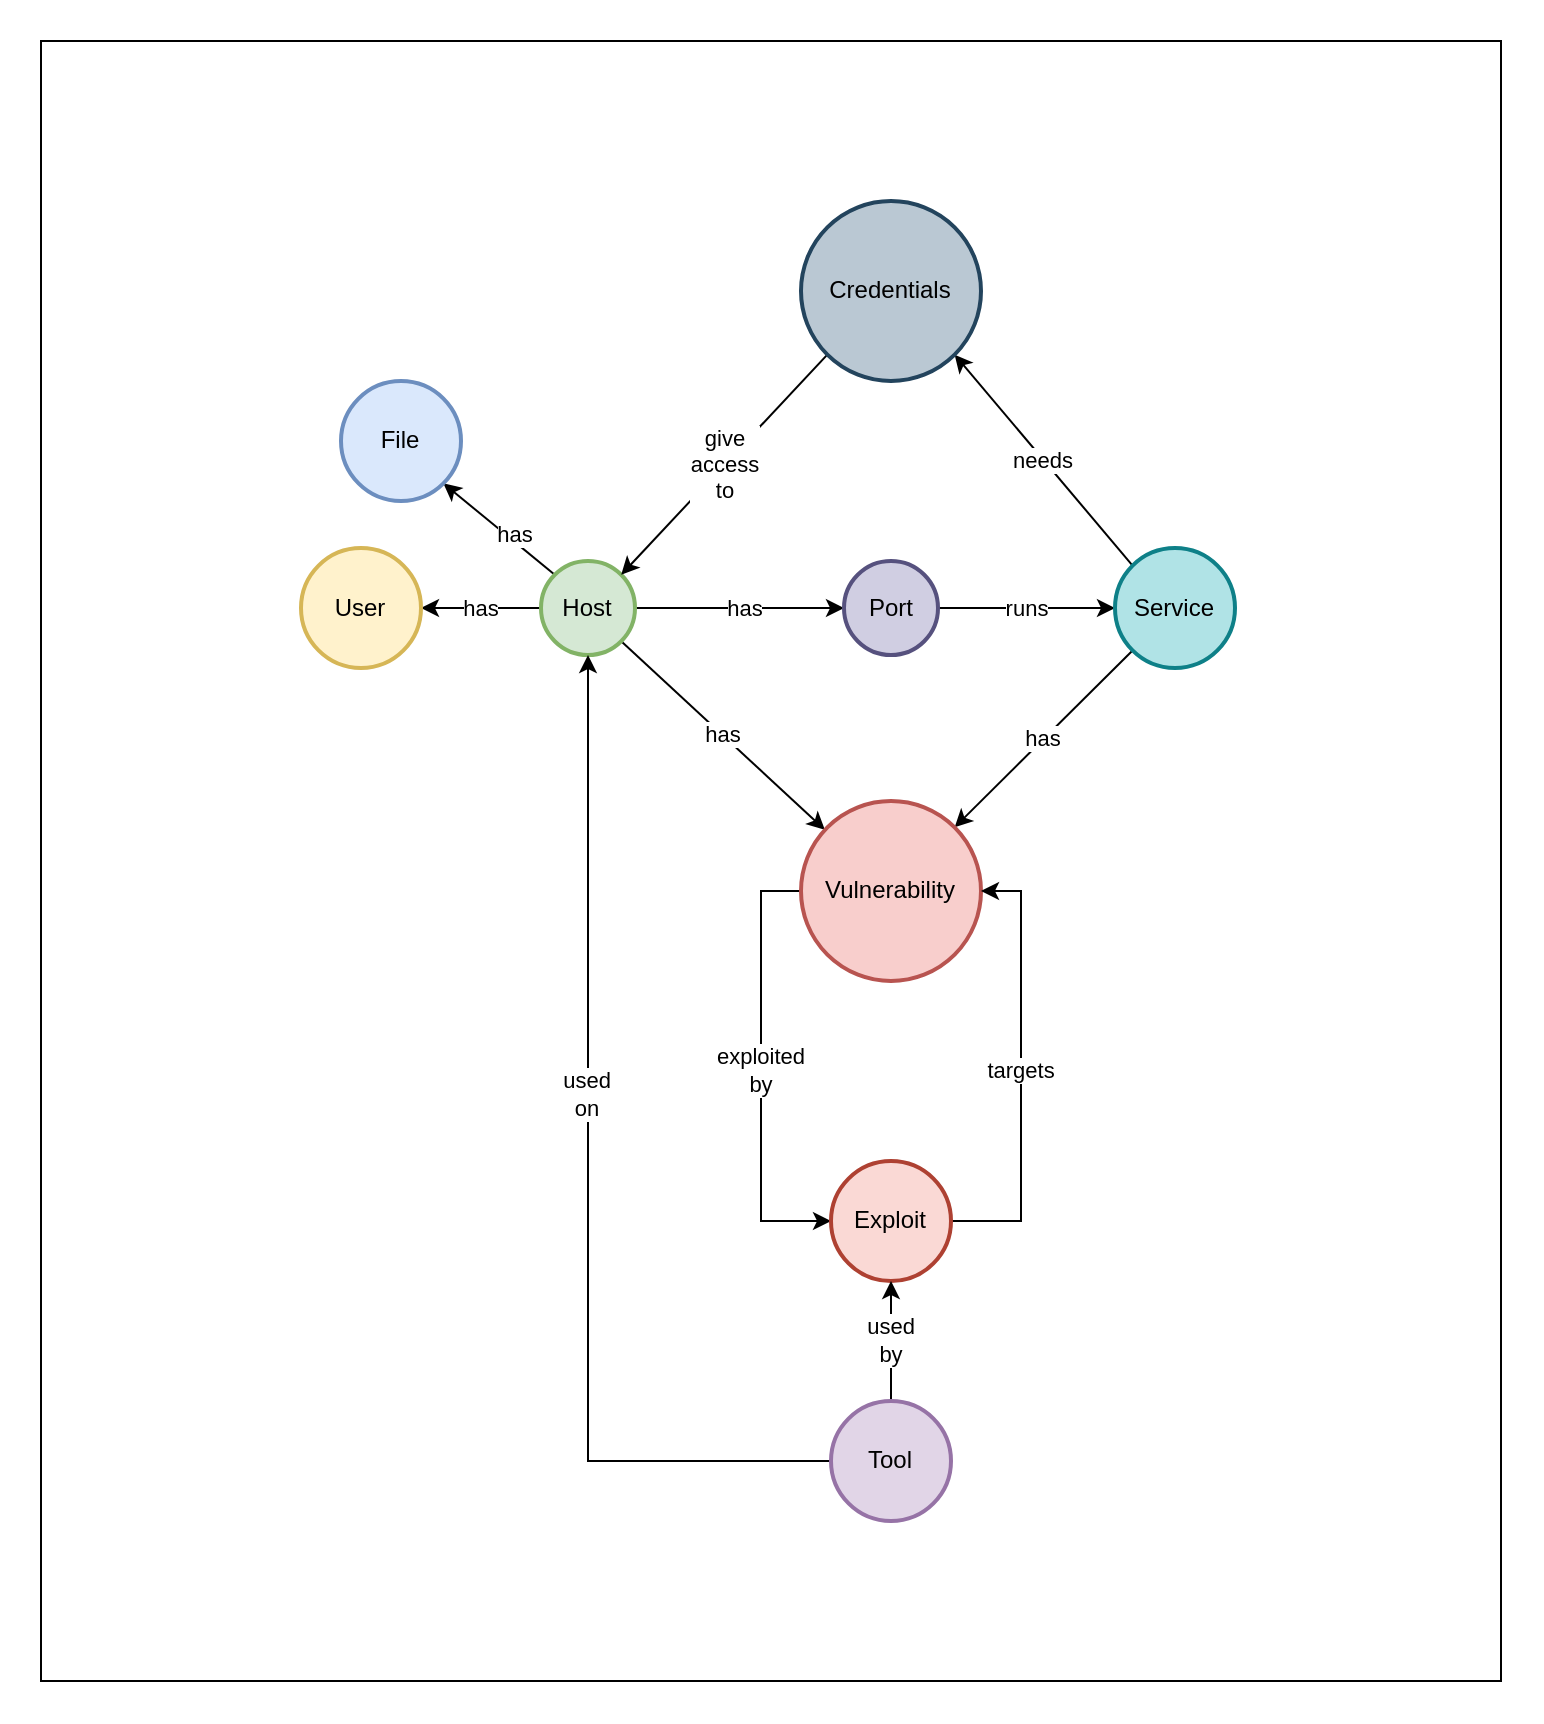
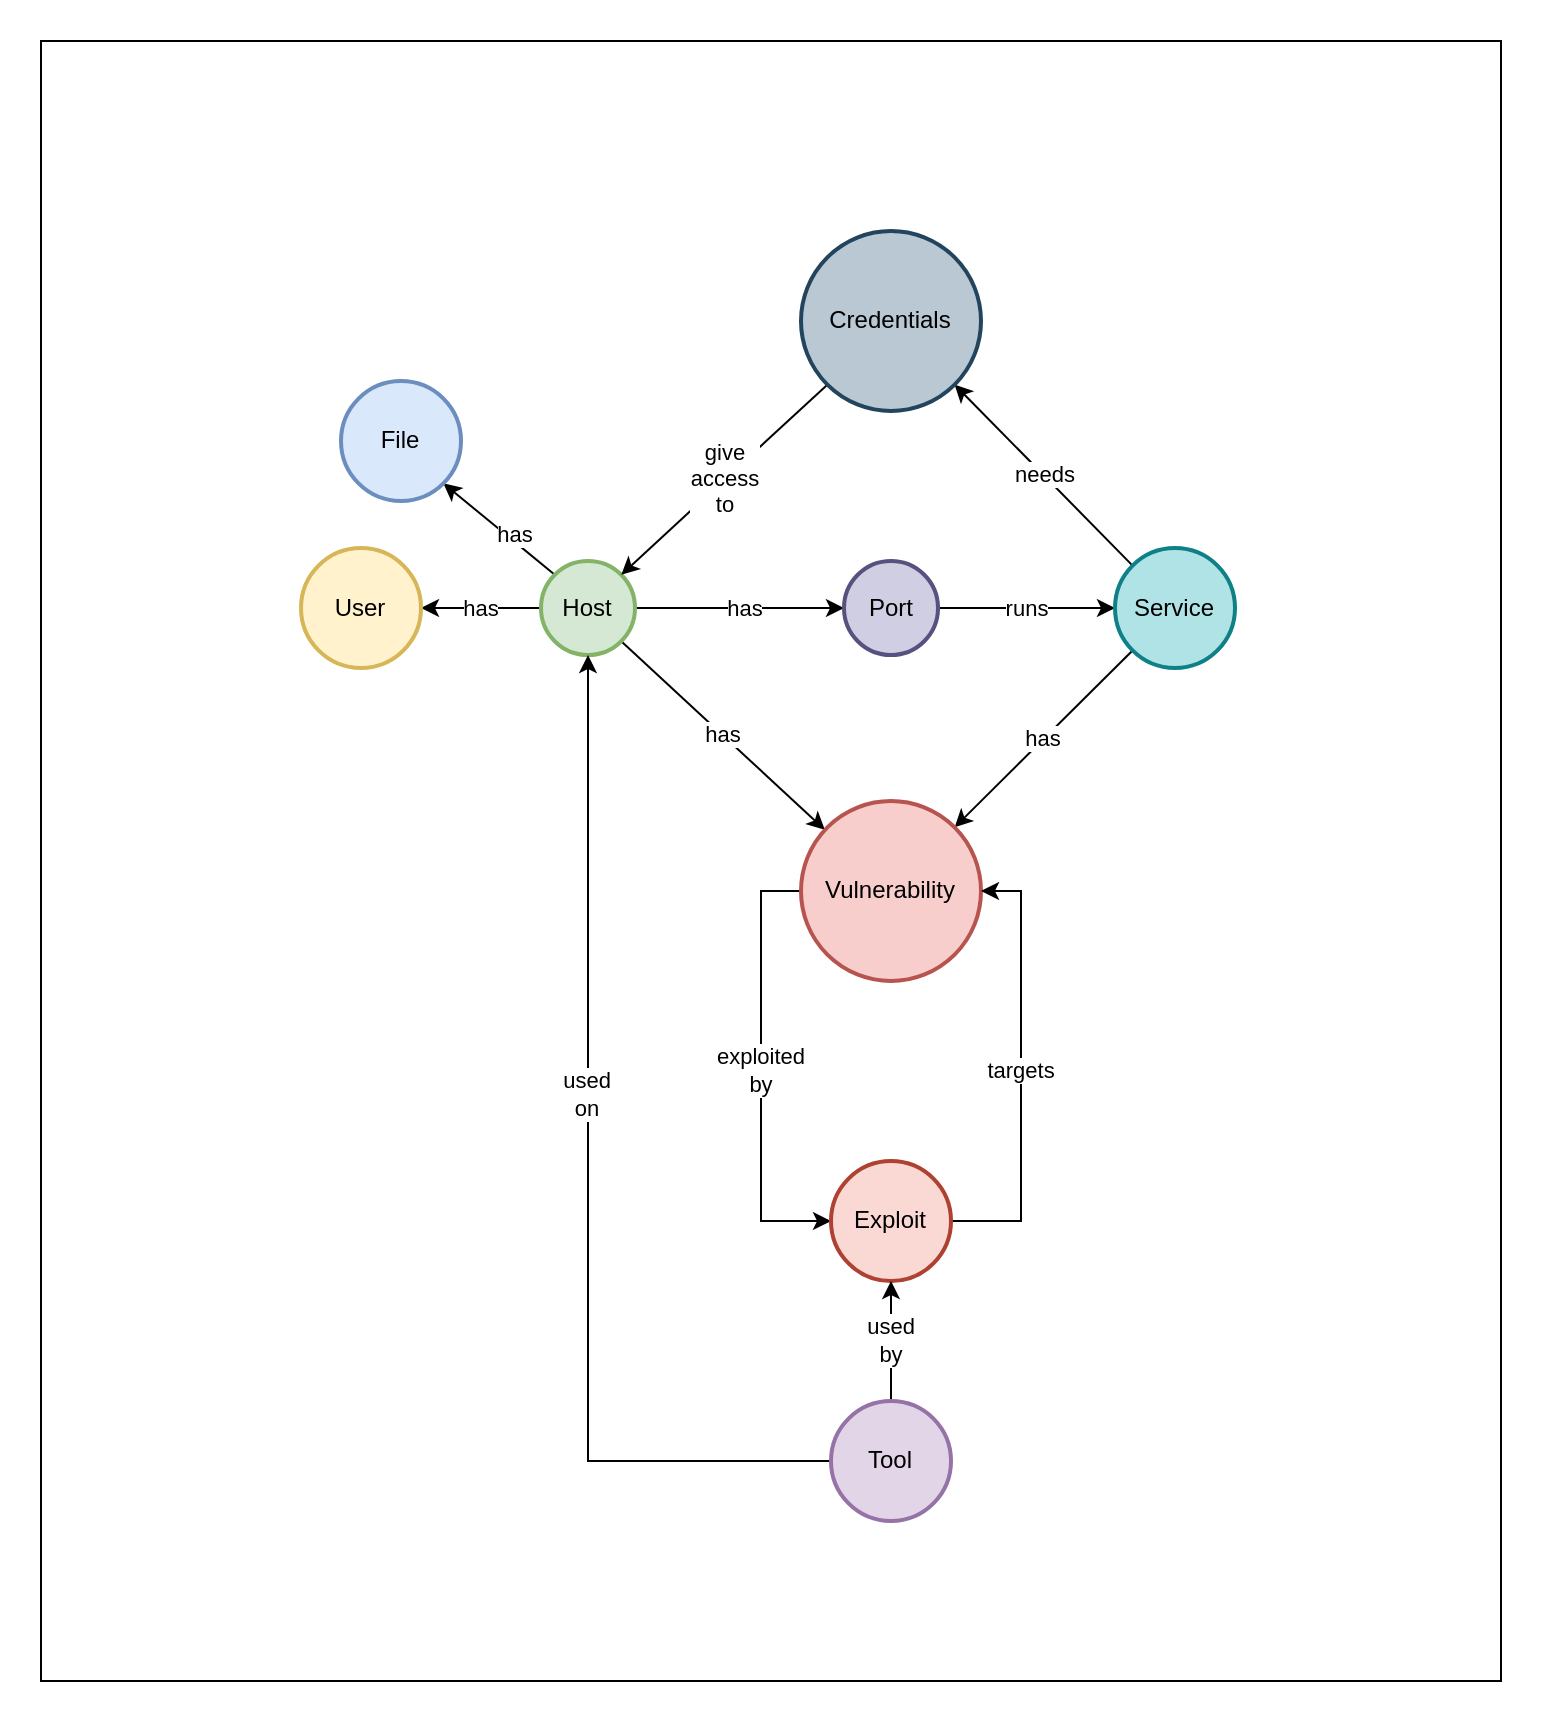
(891, 291) -> (891, 321)
